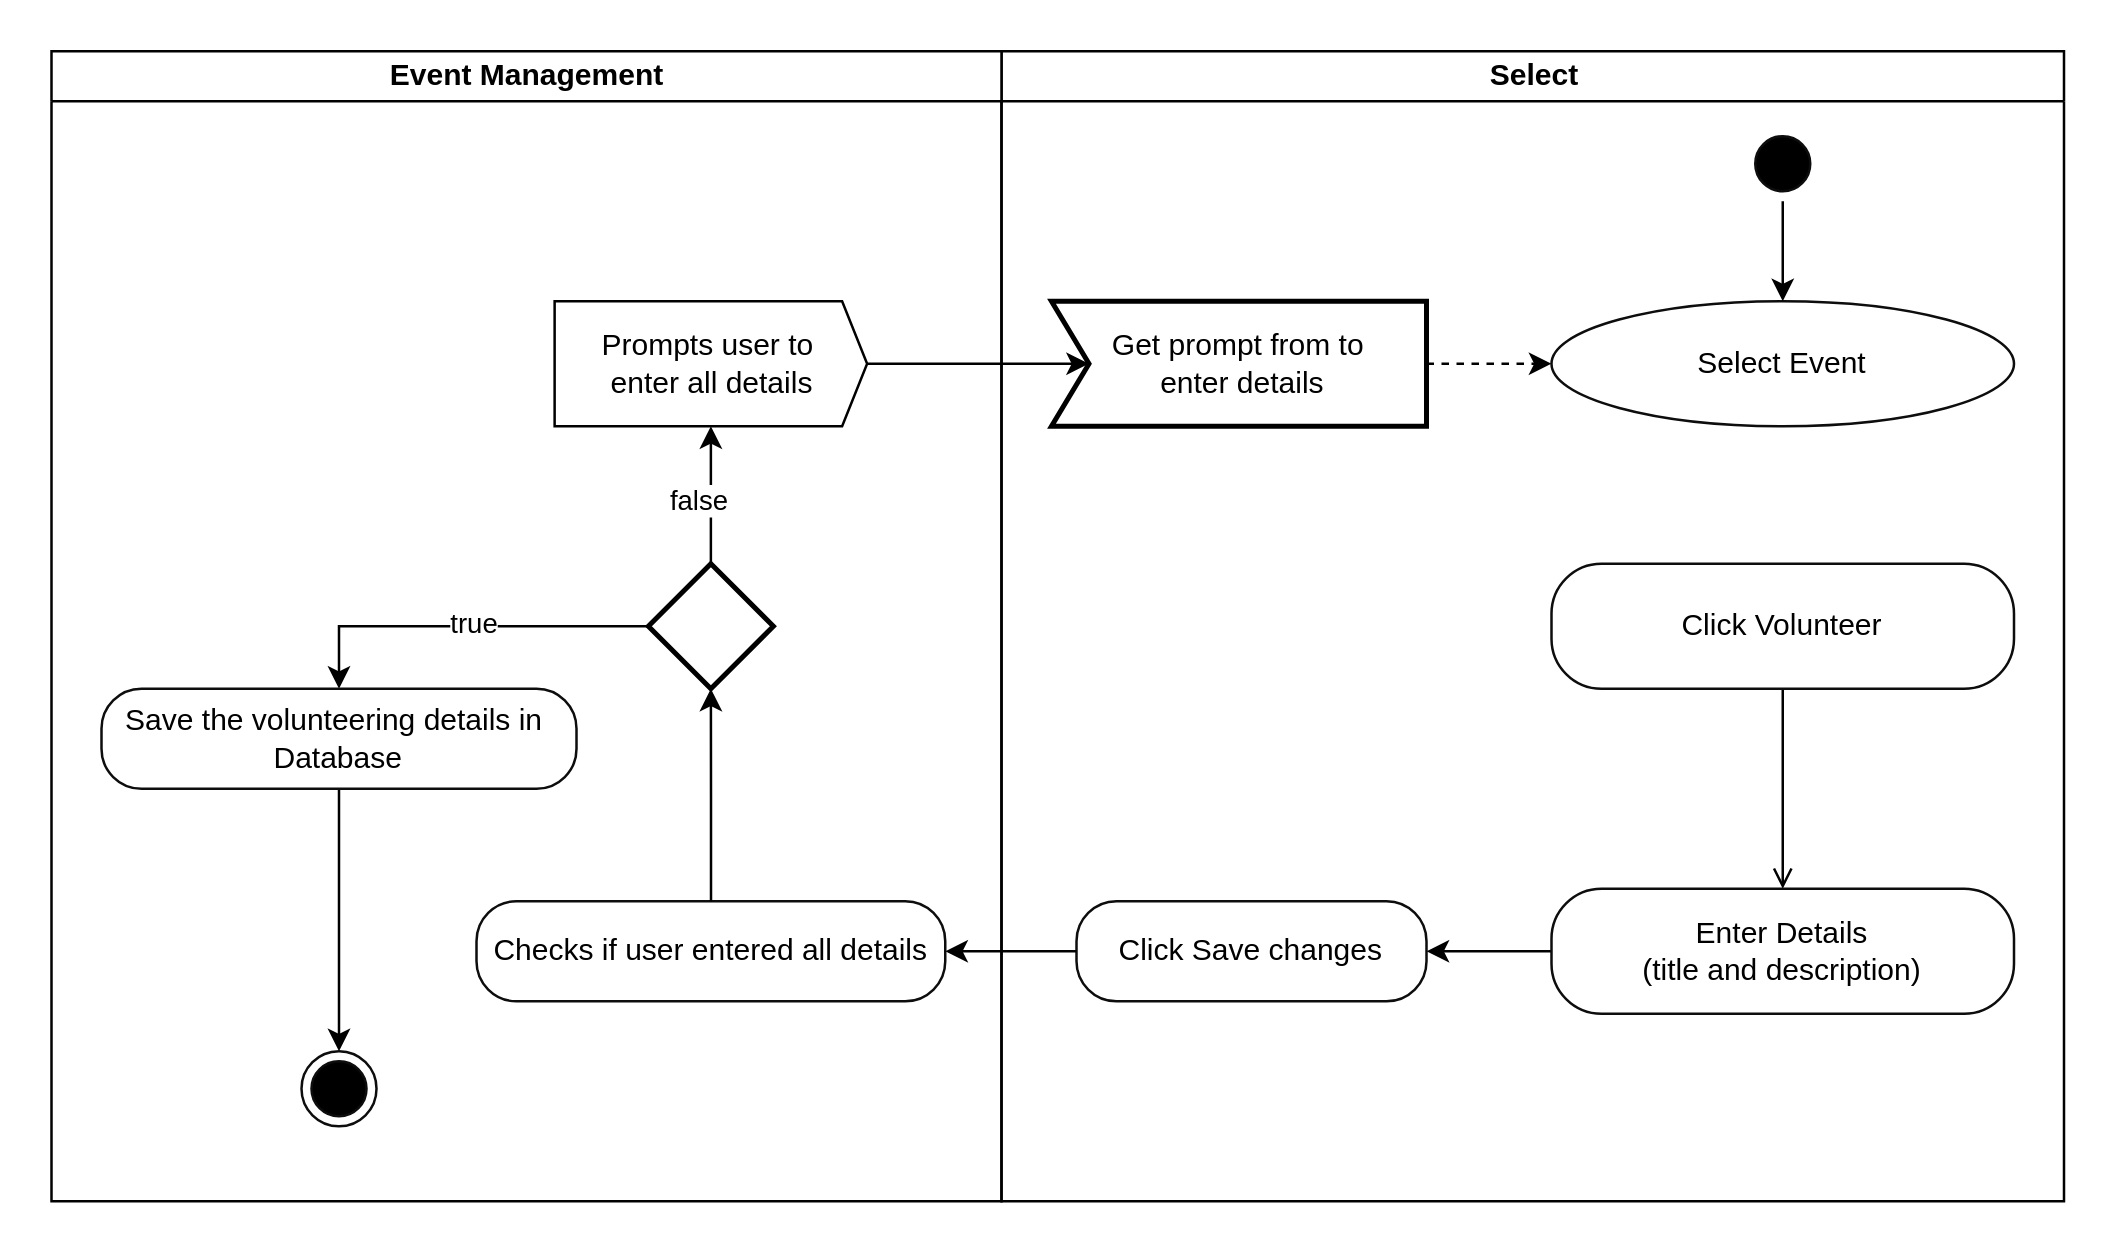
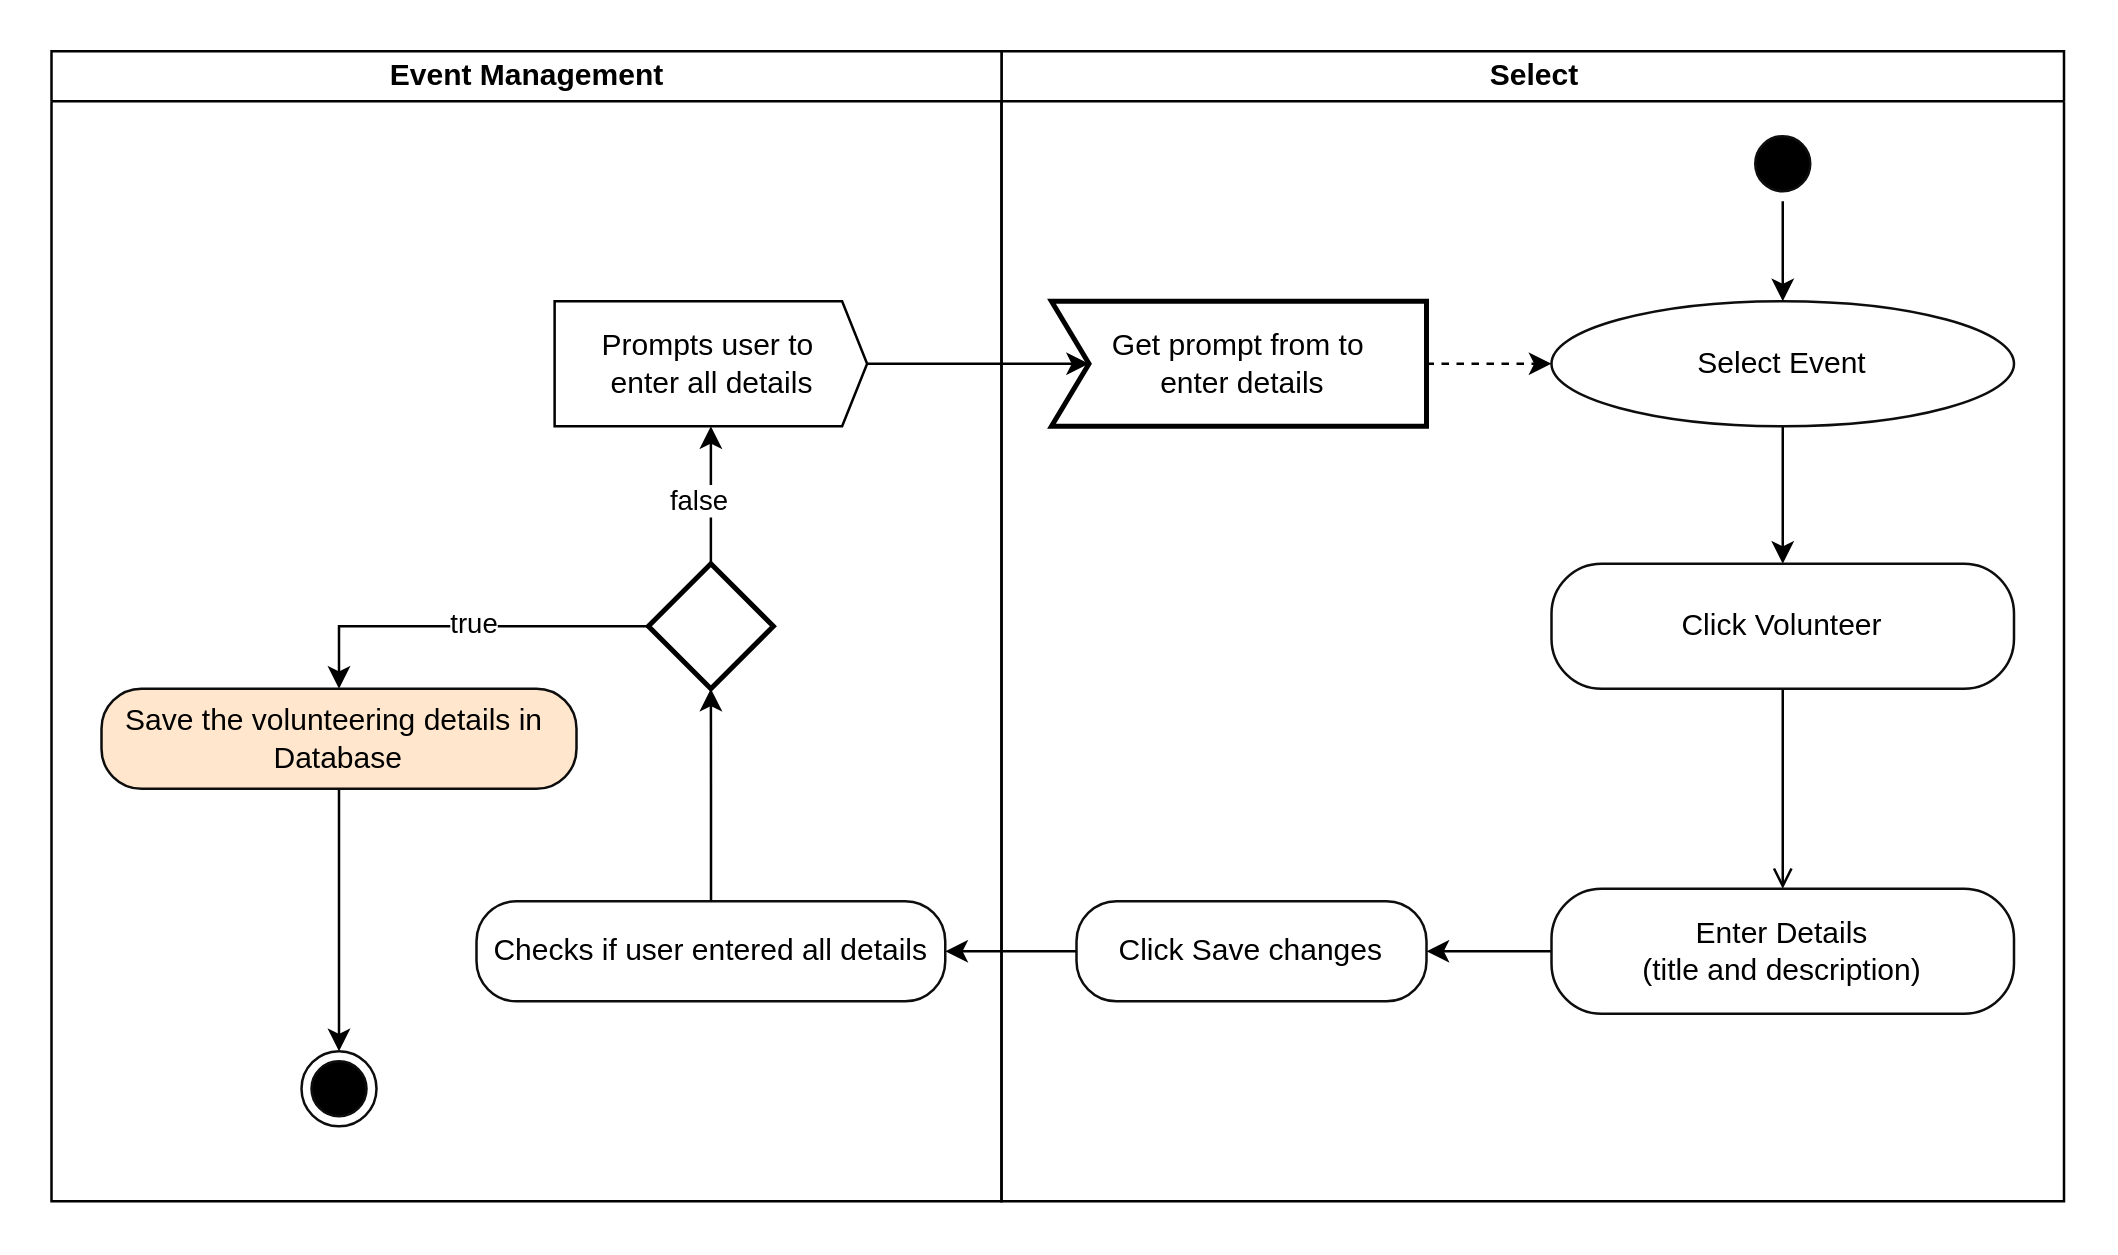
none -> (1783, 487)
(339, 739) -> (339, 739)
